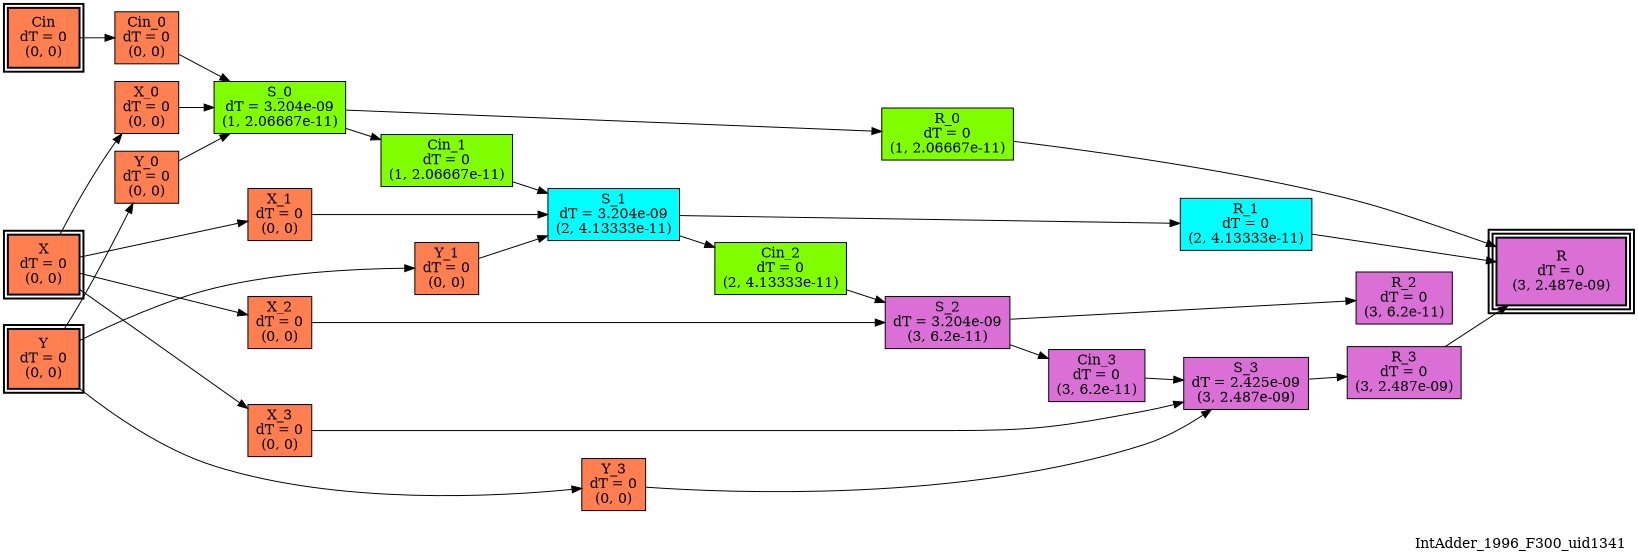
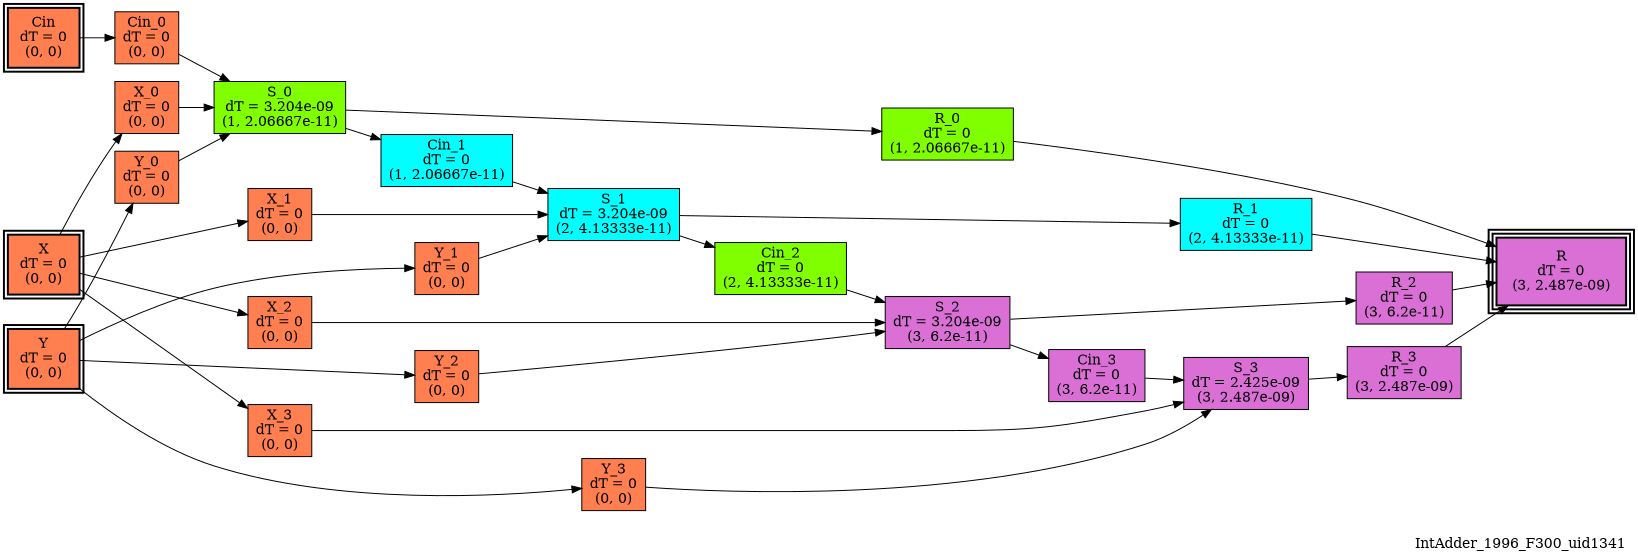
(447, 161) -> (447, 161)
none -> (1470, 287)
none -> (447, 377)
